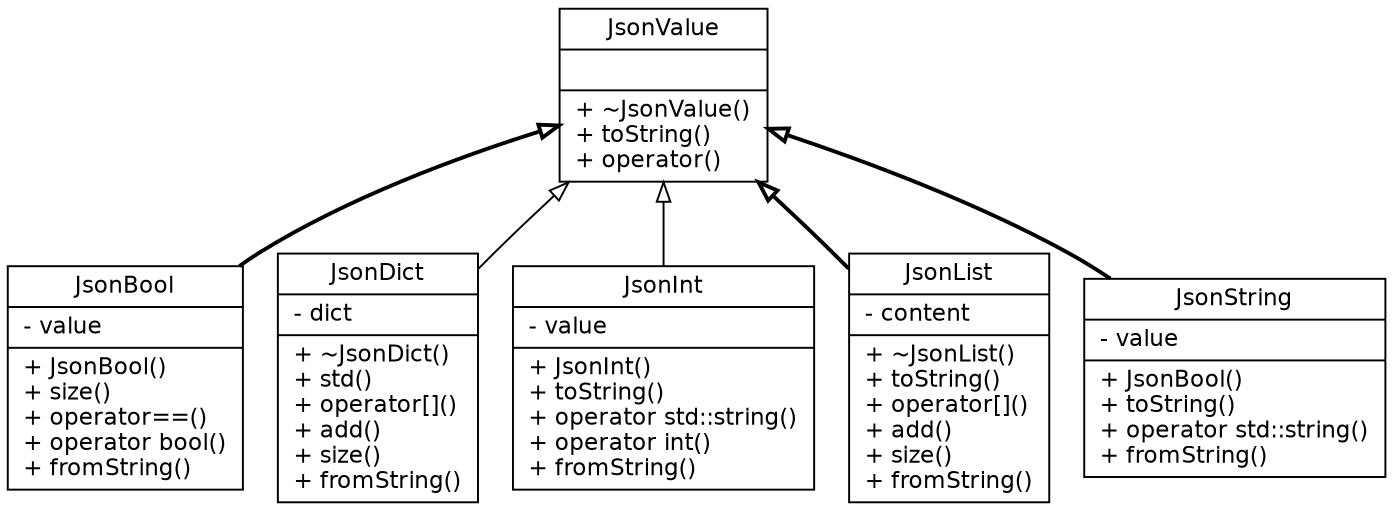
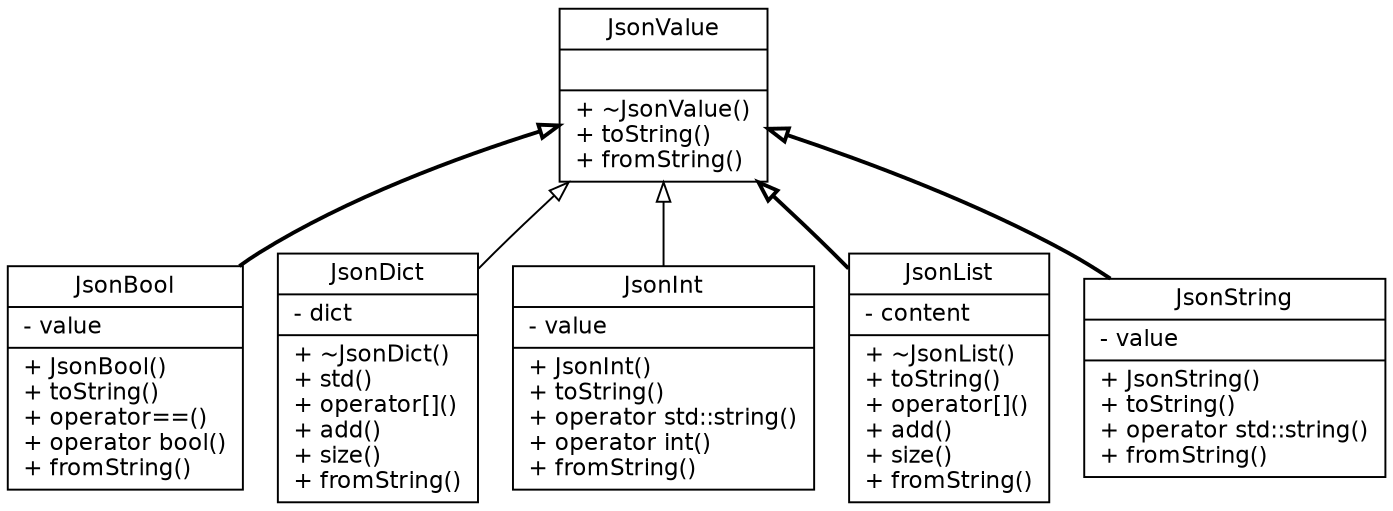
(649, 160) -> (660, 160)
(1172, 380) -> (1180, 380)
(68, 392) -> (91, 392)
